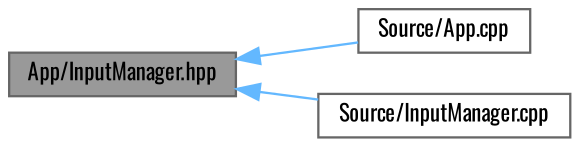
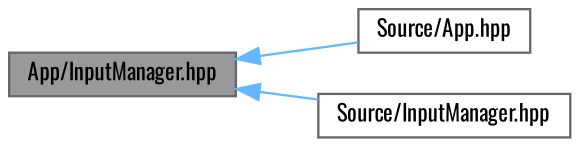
(444, 31) -> (444, 31)
(444, 116) -> (444, 116)
